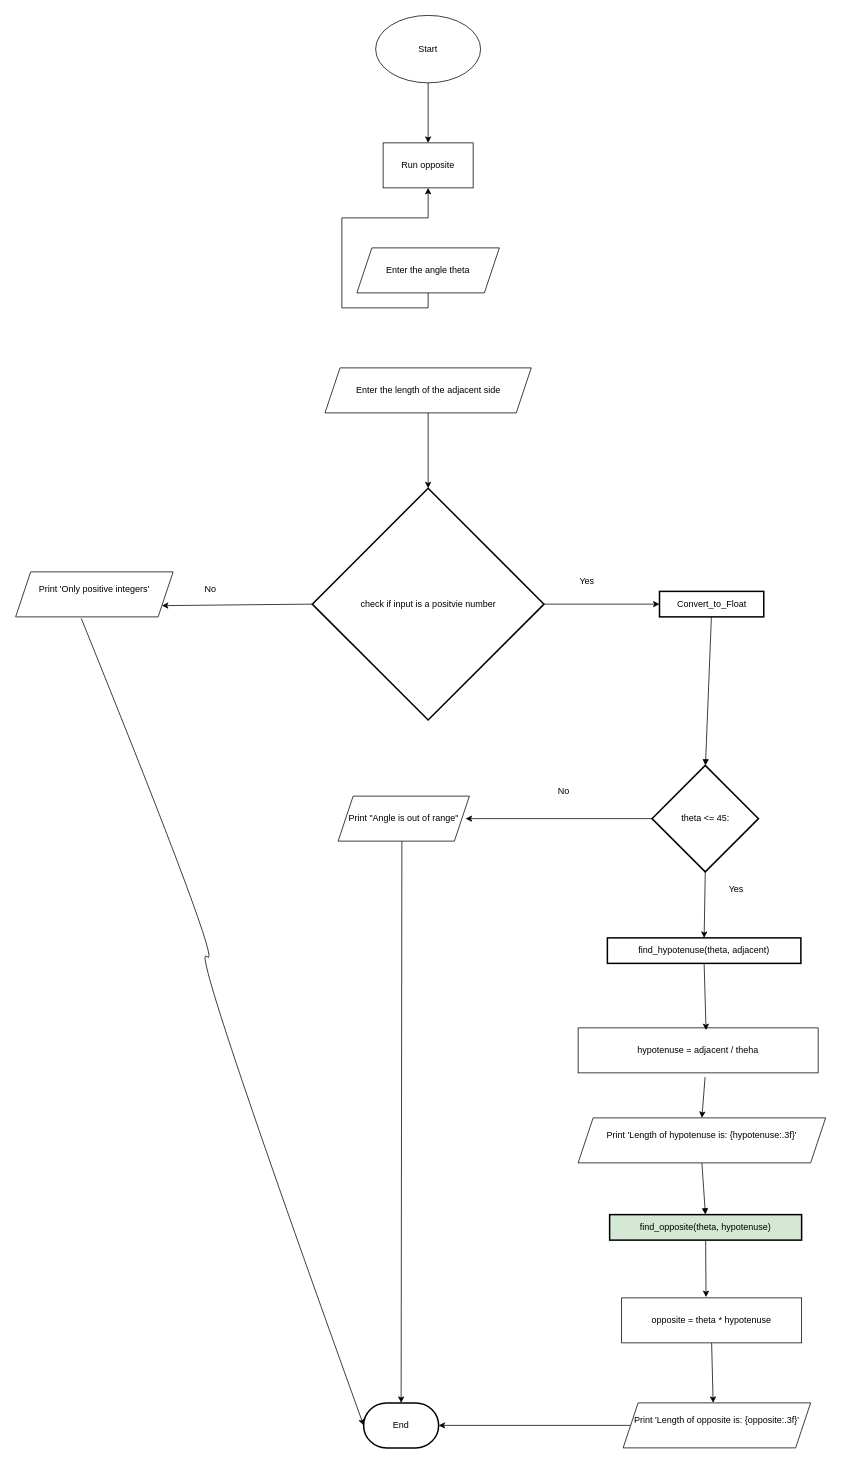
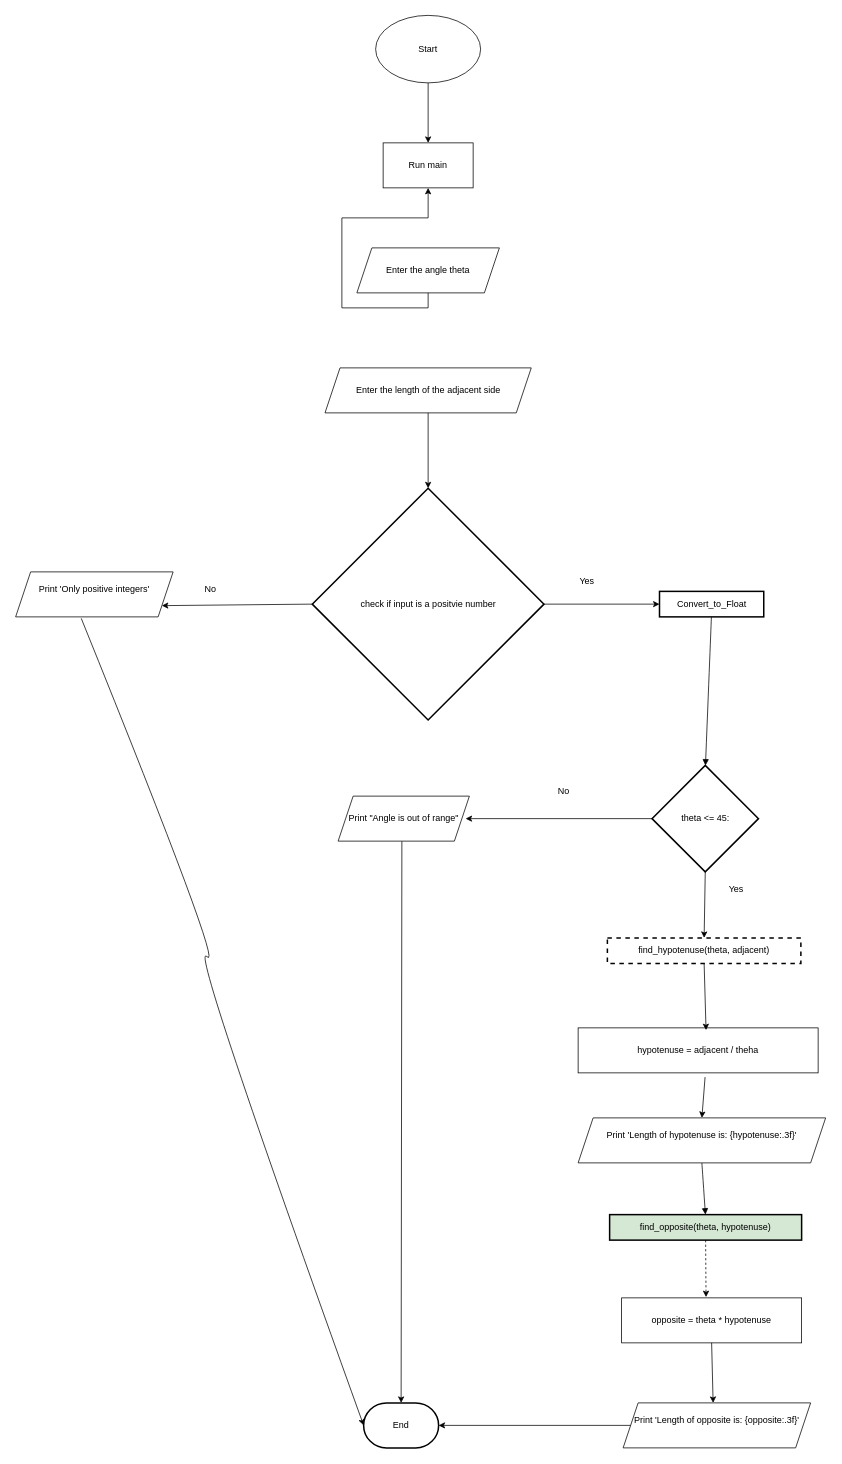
(428, 165) -> (428, 165)
(704, 951) -> (704, 951)
(706, 1265) -> (706, 1265)
